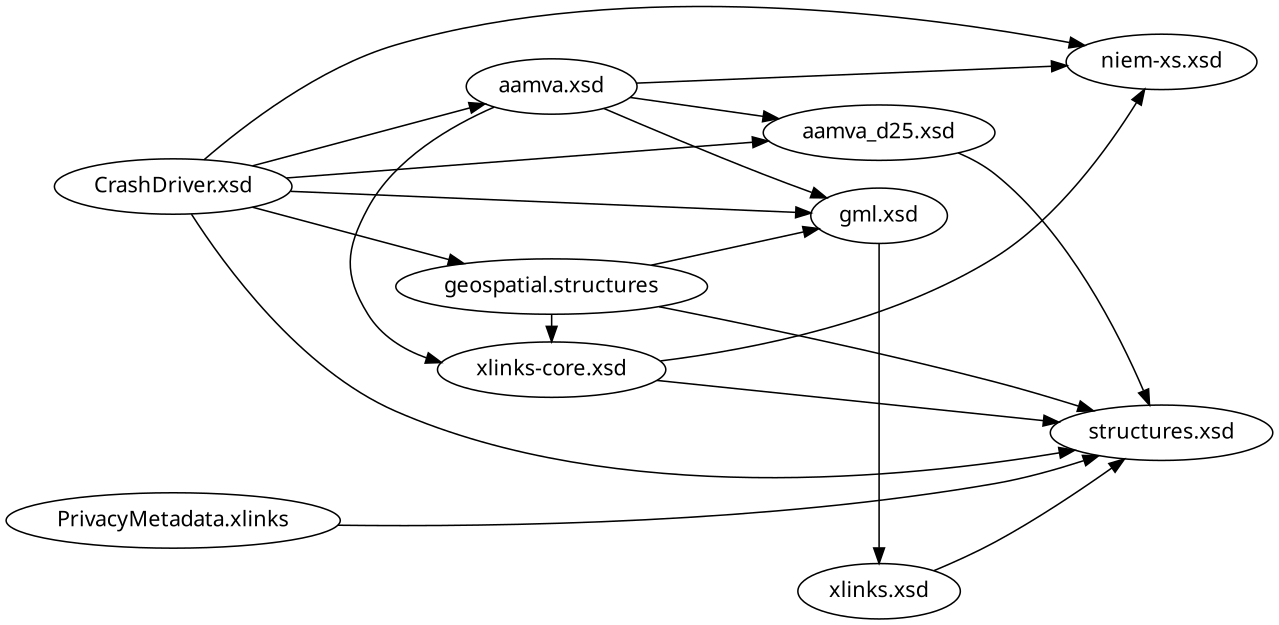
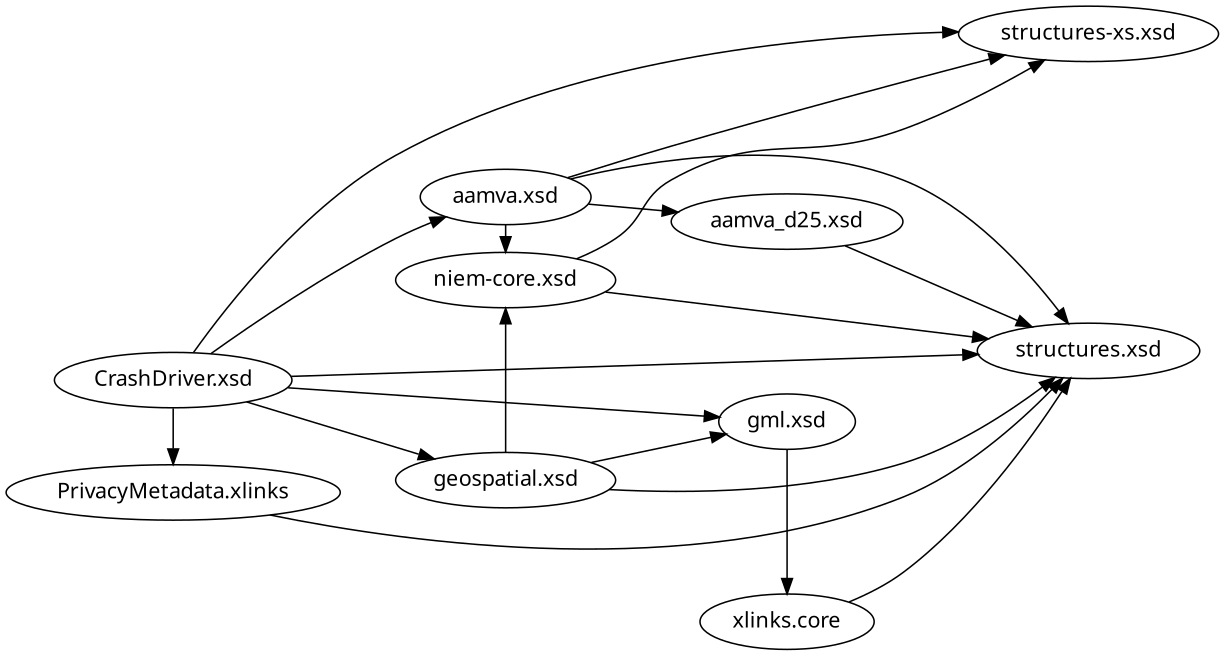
(1162, 62) -> (1089, 34)
(718, 156) -> (840, 163)
(520, 160) -> (173, 429)
(552, 287) -> (506, 480)
(552, 370) -> (506, 280)
(879, 591) -> (787, 622)
